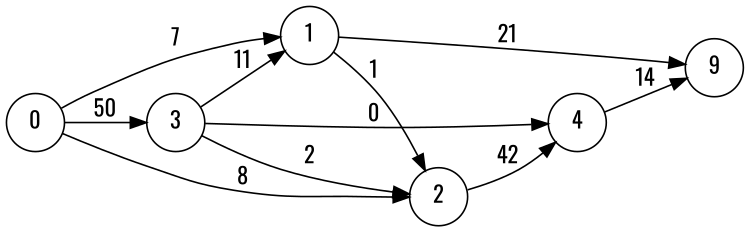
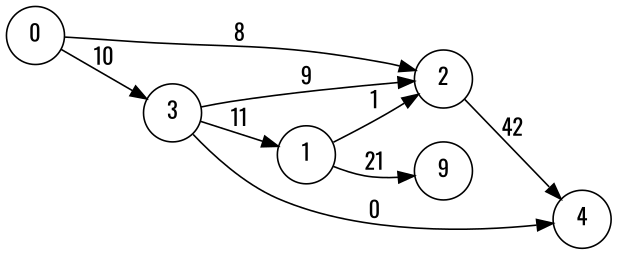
(160, 64) -> none
(638, 98) -> none
(106, 110) -> (104, 59)
(310, 157) -> (306, 78)
